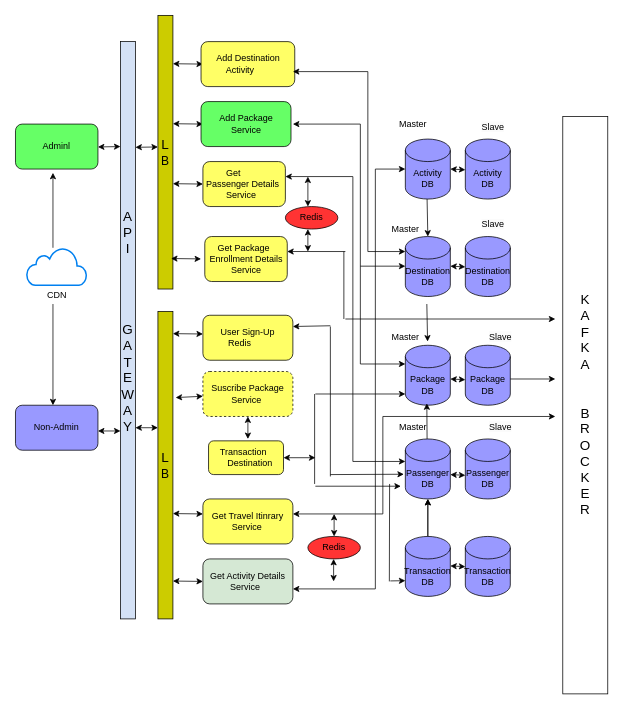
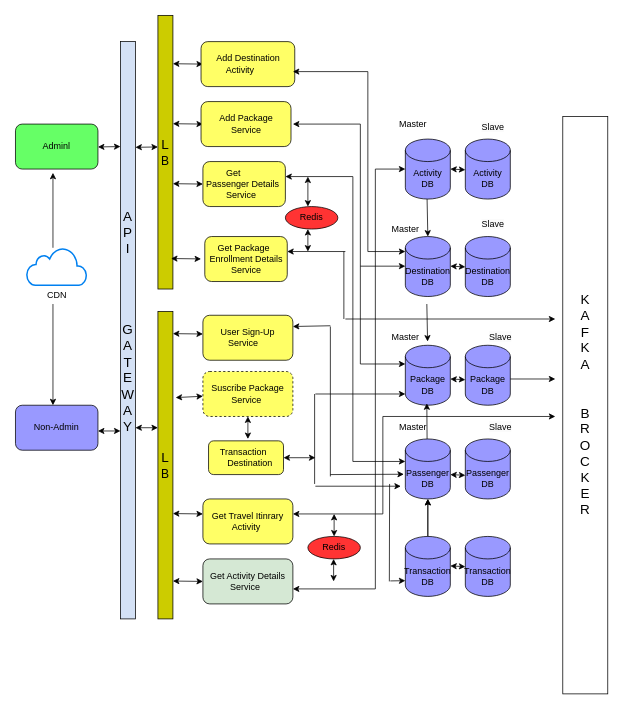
(246, 124) -> (246, 124)
(248, 338) -> (248, 338)
(248, 522) -> (248, 522)
